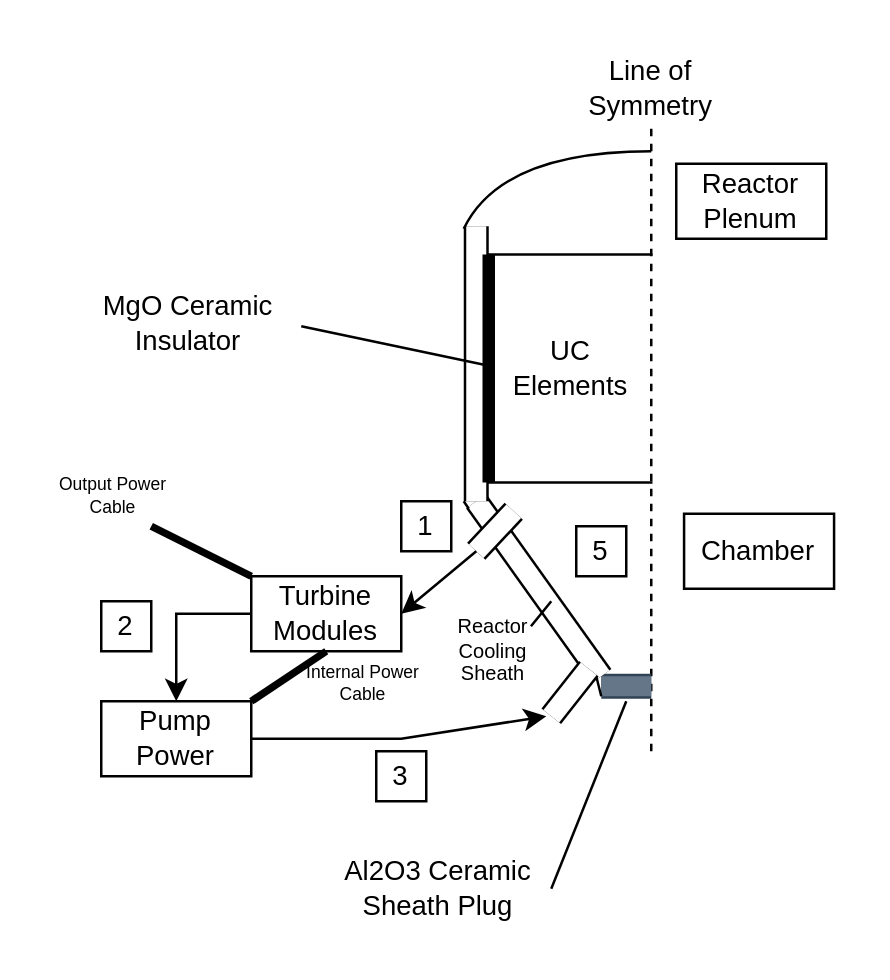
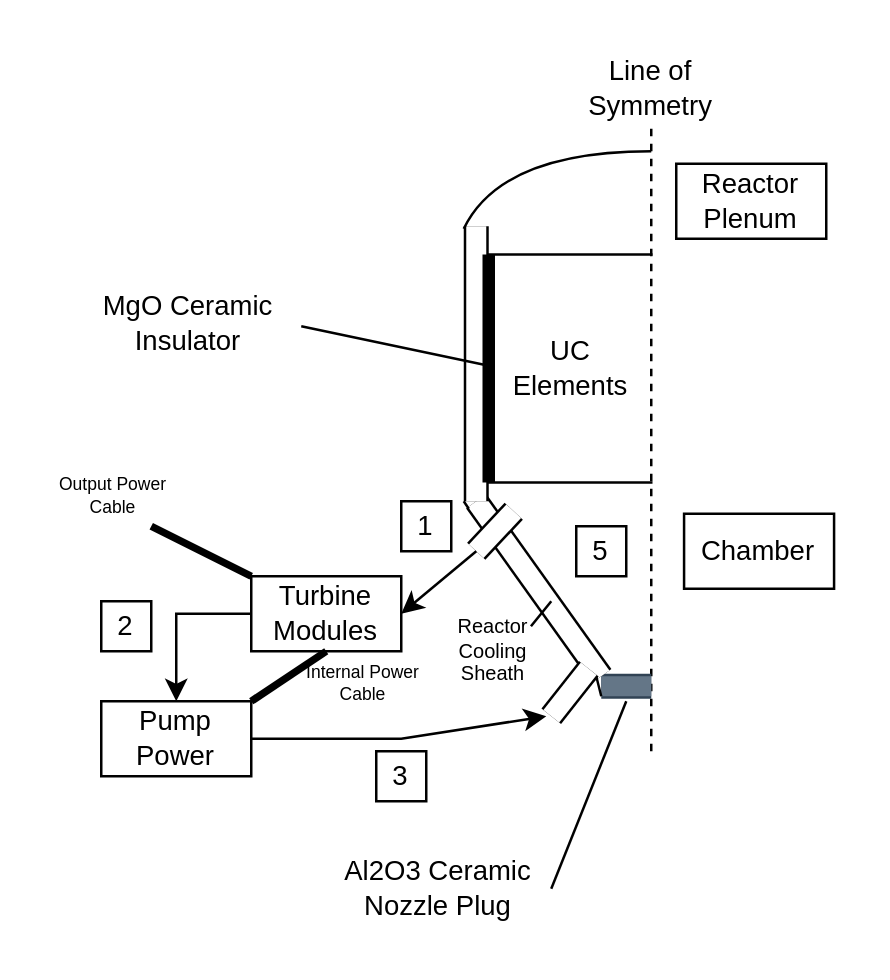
(439, 889) -> (439, 889)
